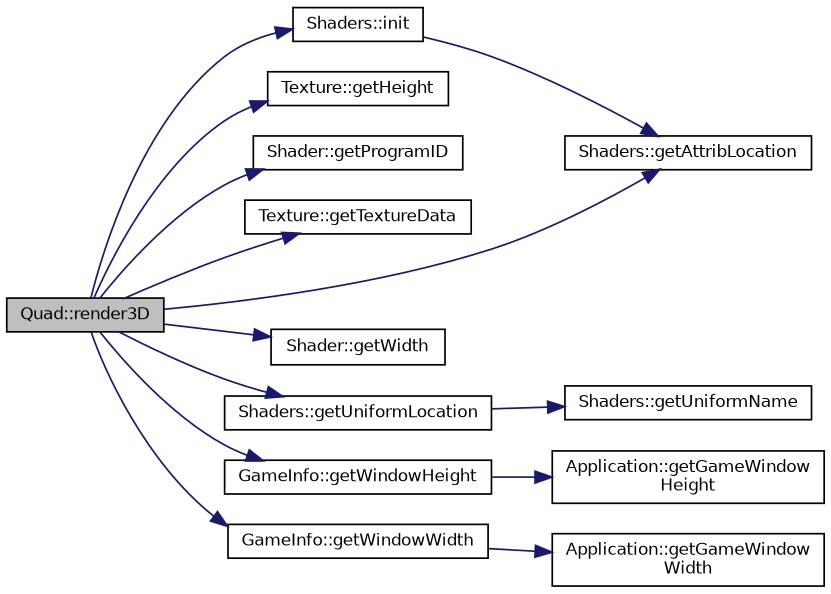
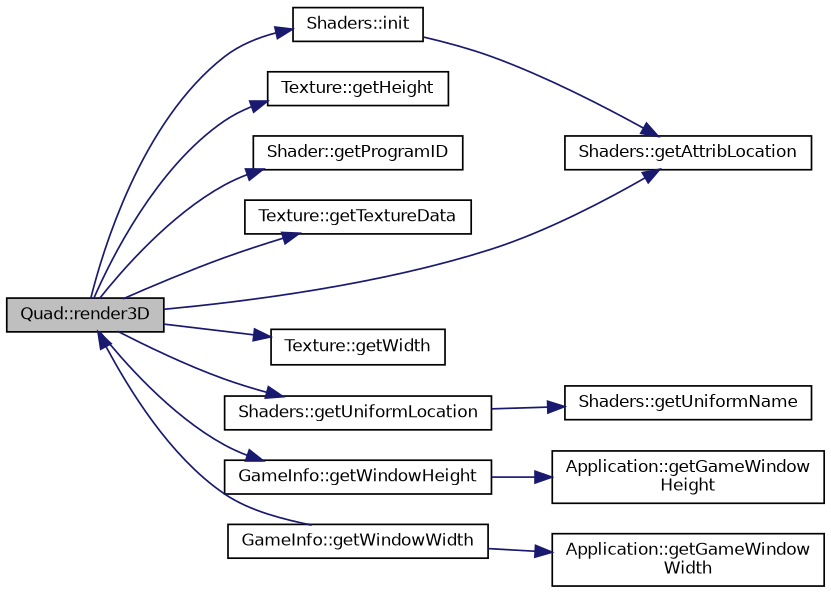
(358, 347) -> (358, 347)
(140, 432) -> (187, 462)
